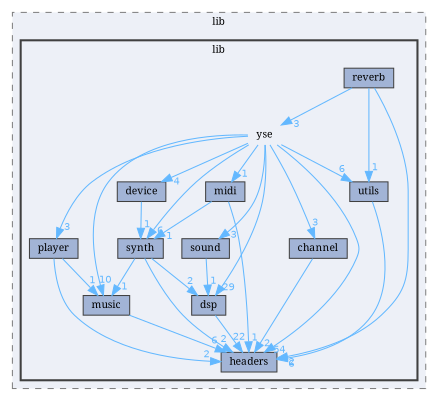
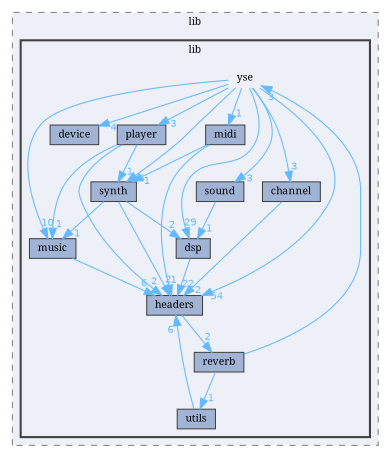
(312, 161) -> none
(141, 215) -> (130, 159)
(408, 254) -> (194, 330)
